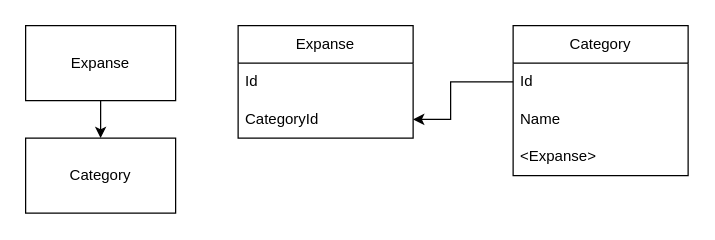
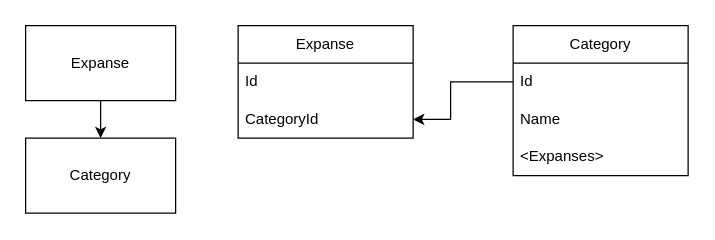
(558, 157) -> (563, 157)
